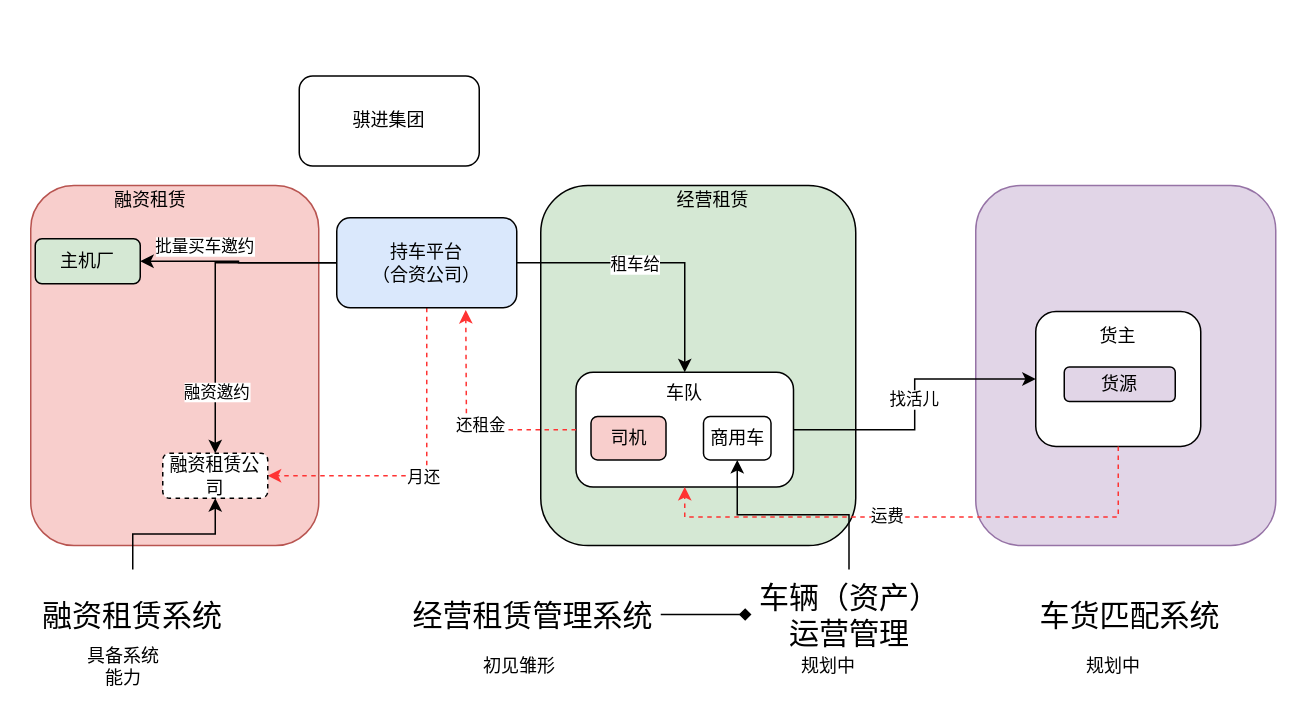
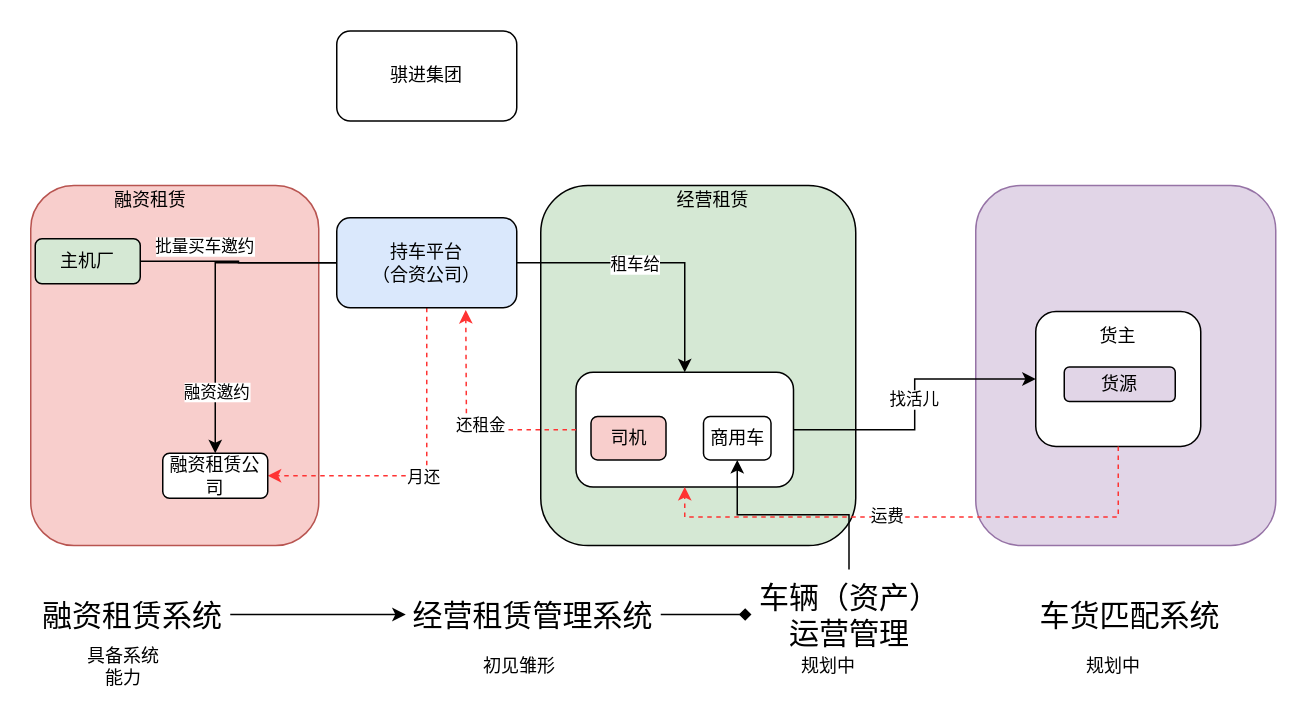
(389, 121) -> (427, 76)
(152, 261) -> (147, 261)
(685, 394) -> none
(215, 476) -> (215, 476)
(169, 534) -> (313, 614)
